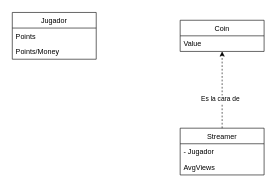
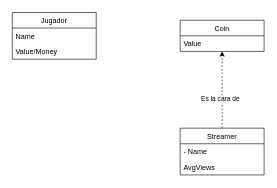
(27, 36) -> (24, 36)
(39, 52) -> (37, 52)
(201, 152) -> (195, 152)
